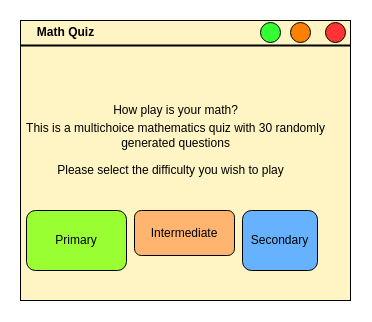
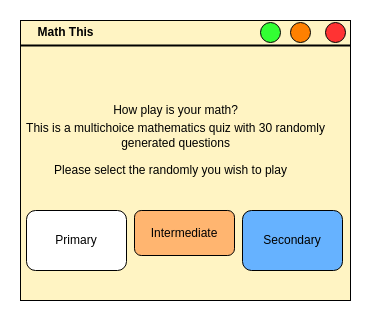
(66, 33) -> (66, 33)
(171, 171) -> (171, 171)
(77, 241) -> (77, 241)
(280, 241) -> (293, 241)
